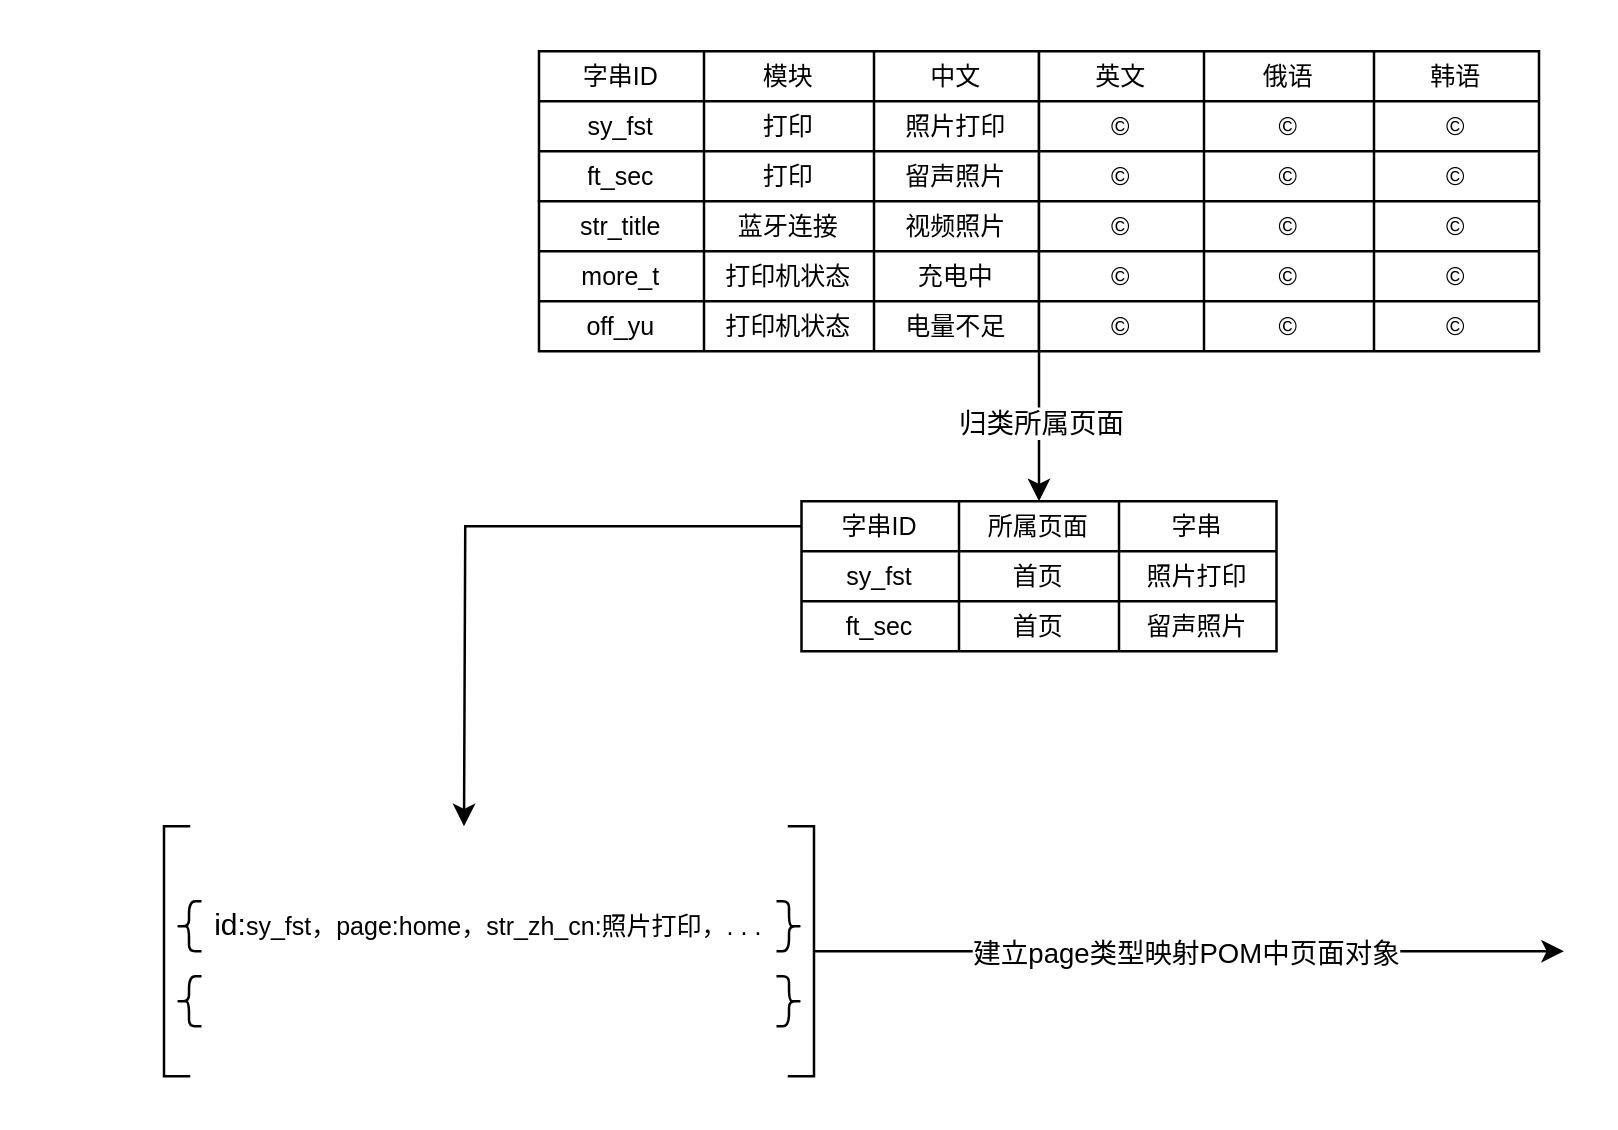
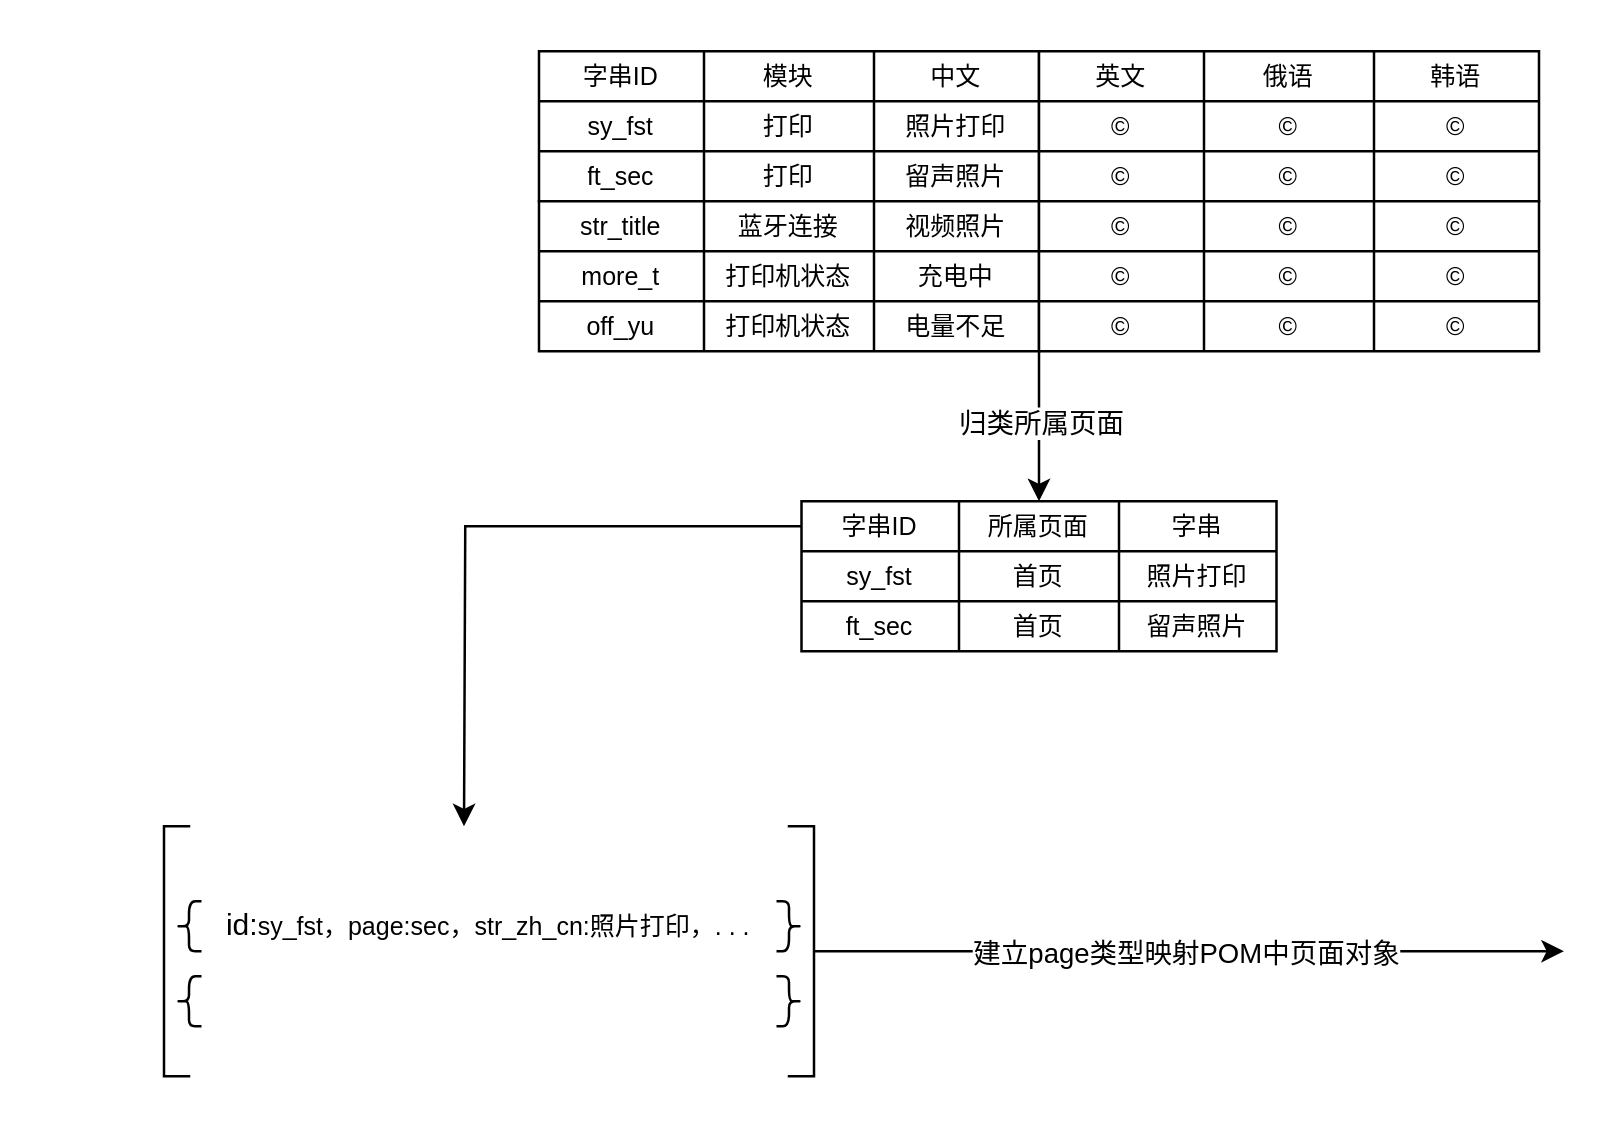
(489, 926) -> (489, 926)
